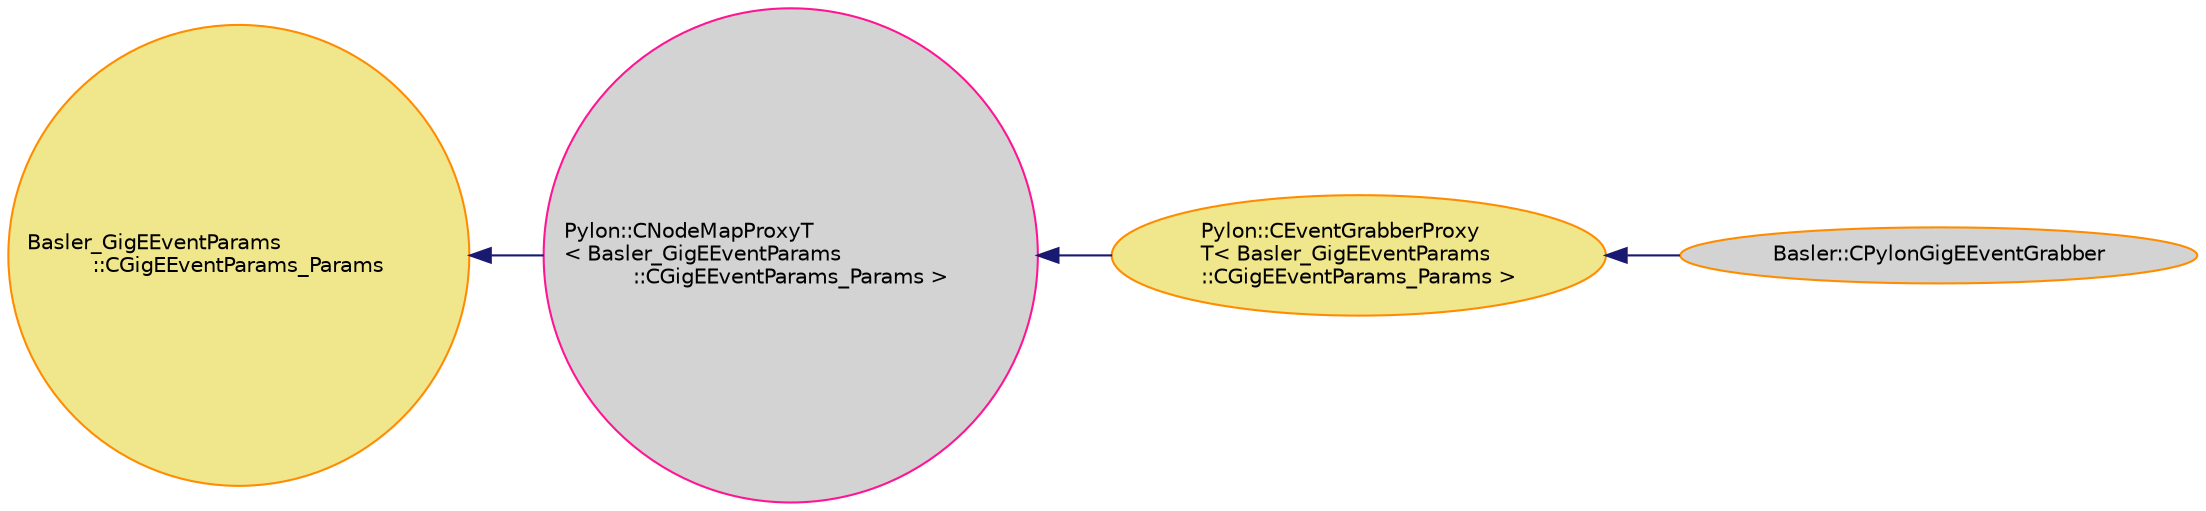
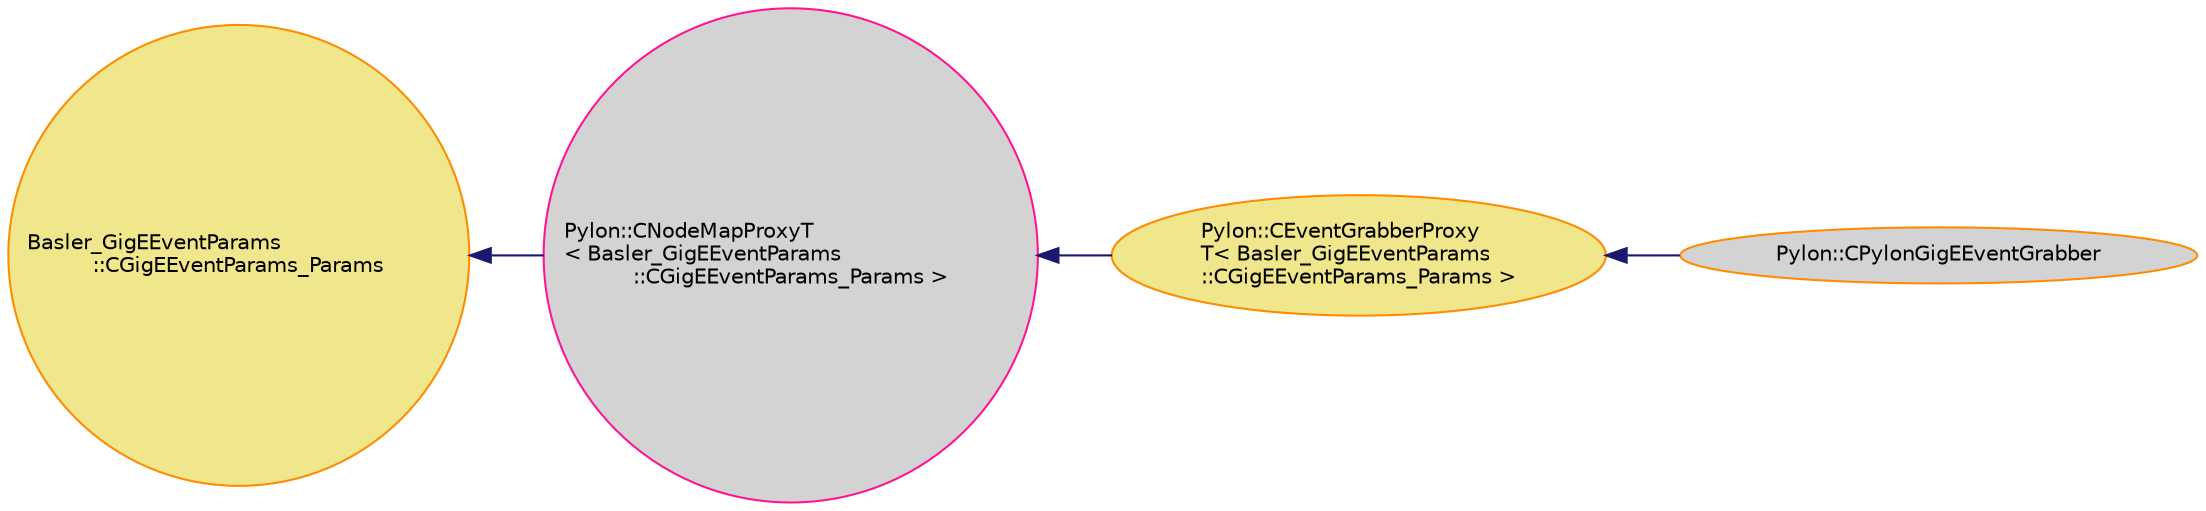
(1939, 255) -> (1939, 255)
